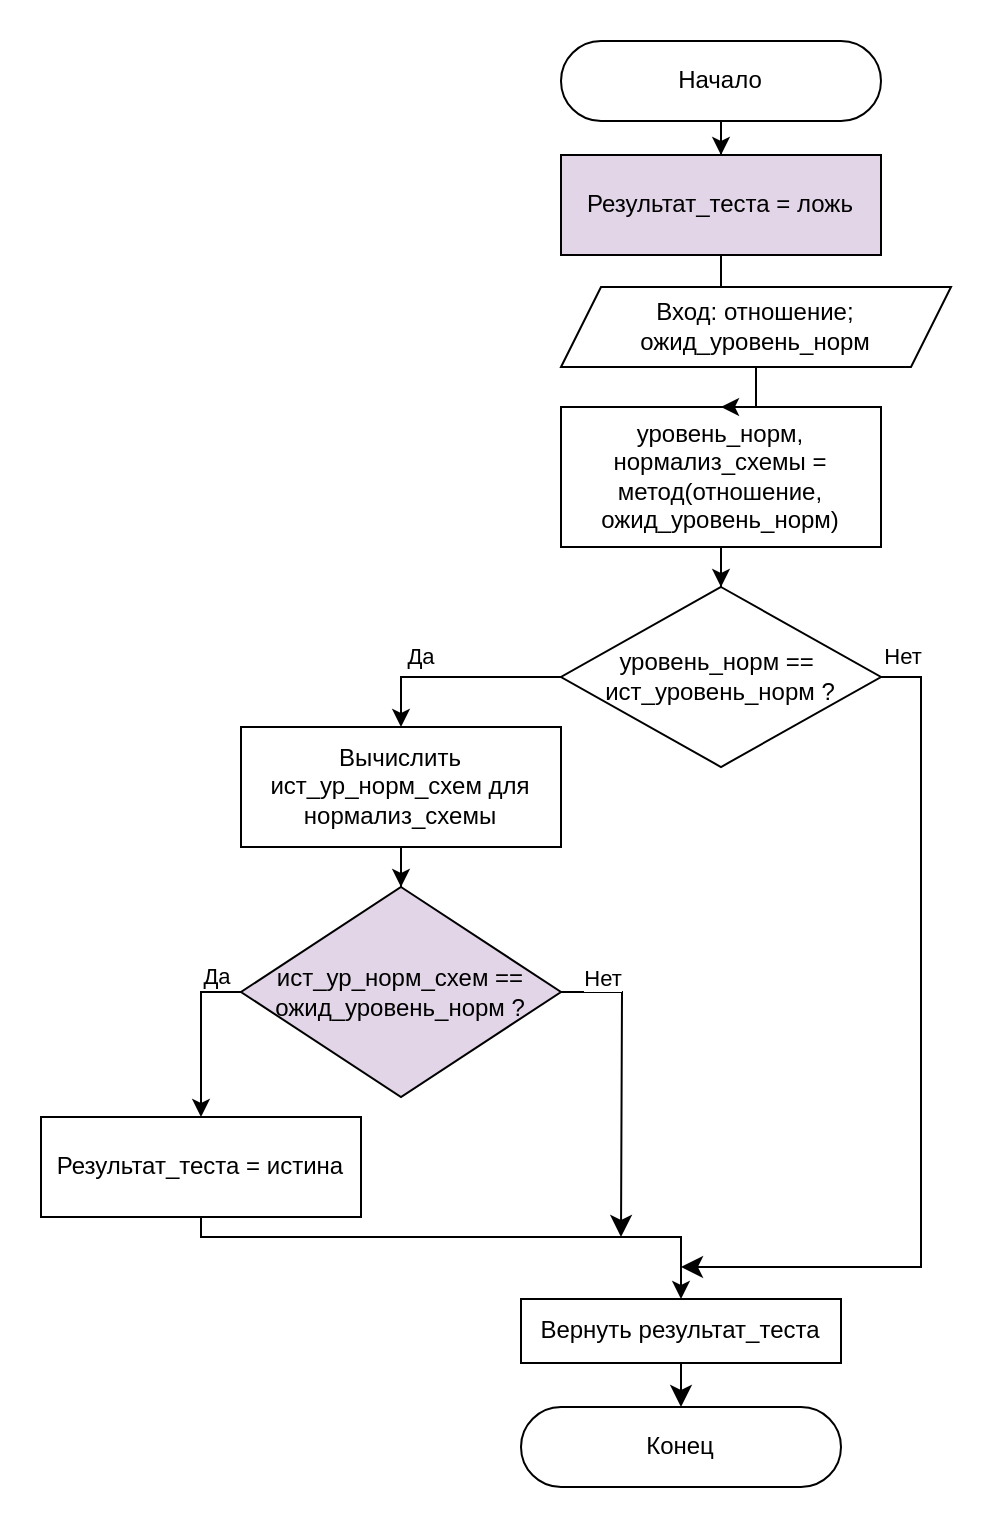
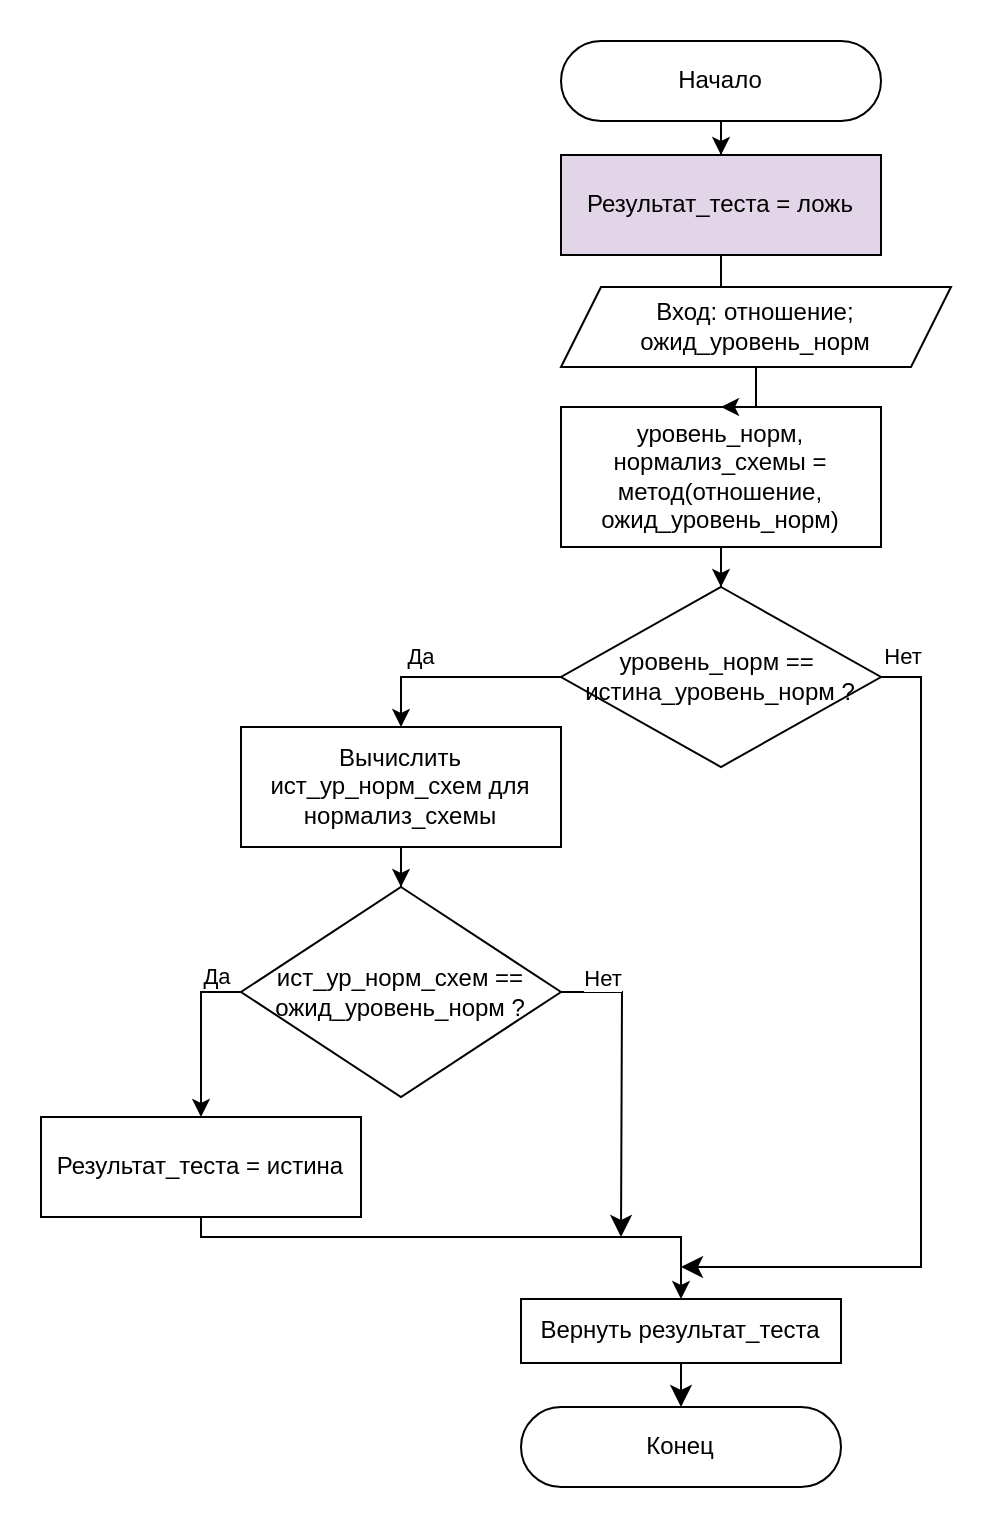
(721, 677) -> (721, 677)
(401, 992) -> (401, 992)
